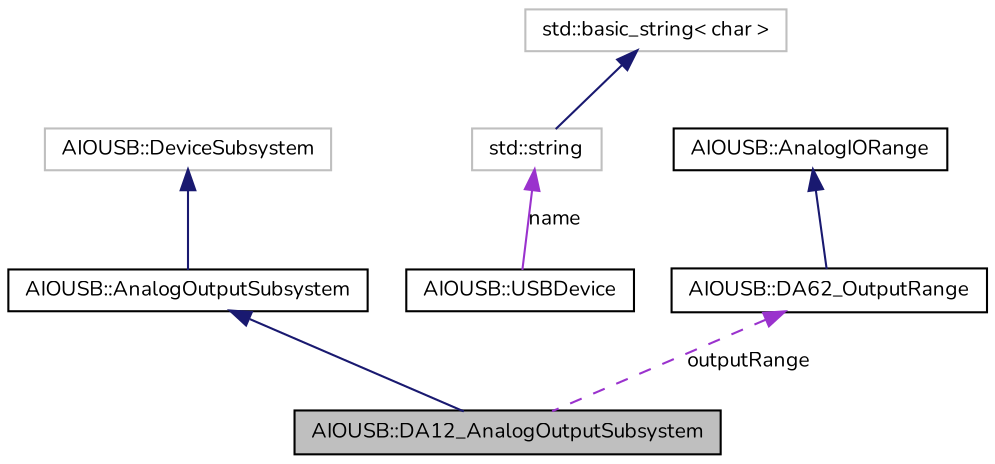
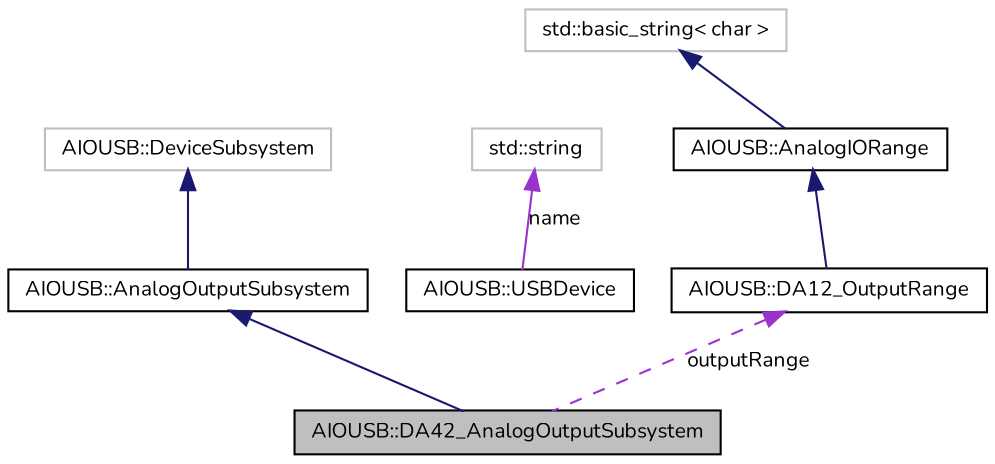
(589, 97) -> (742, 96)
(829, 290) -> (829, 290)
(508, 432) -> (508, 432)
